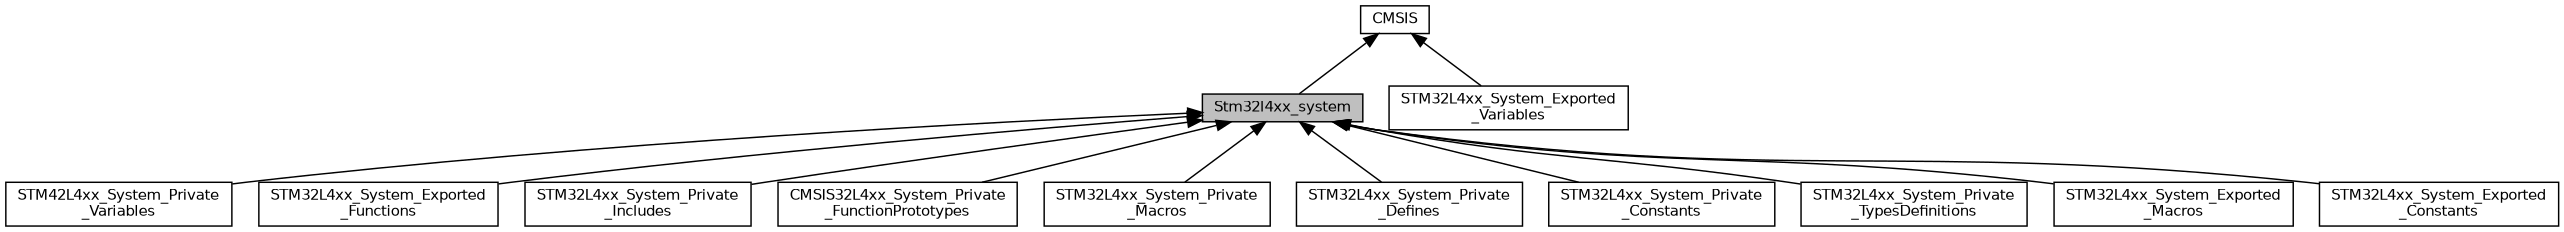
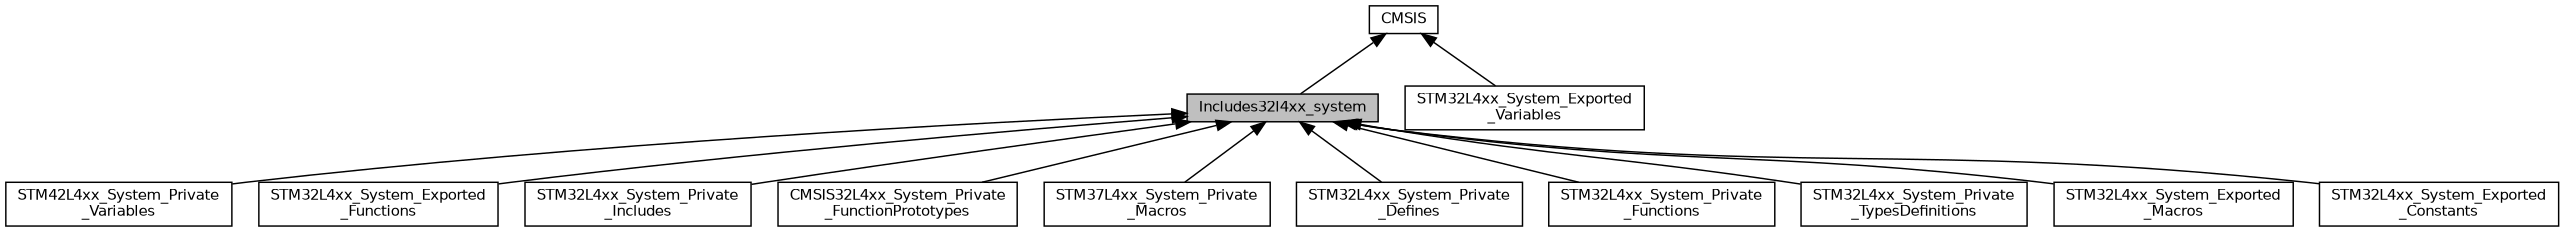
(1283, 108) -> (1283, 108)
(1157, 204) -> (1157, 204)
(1662, 204) -> (1662, 204)
